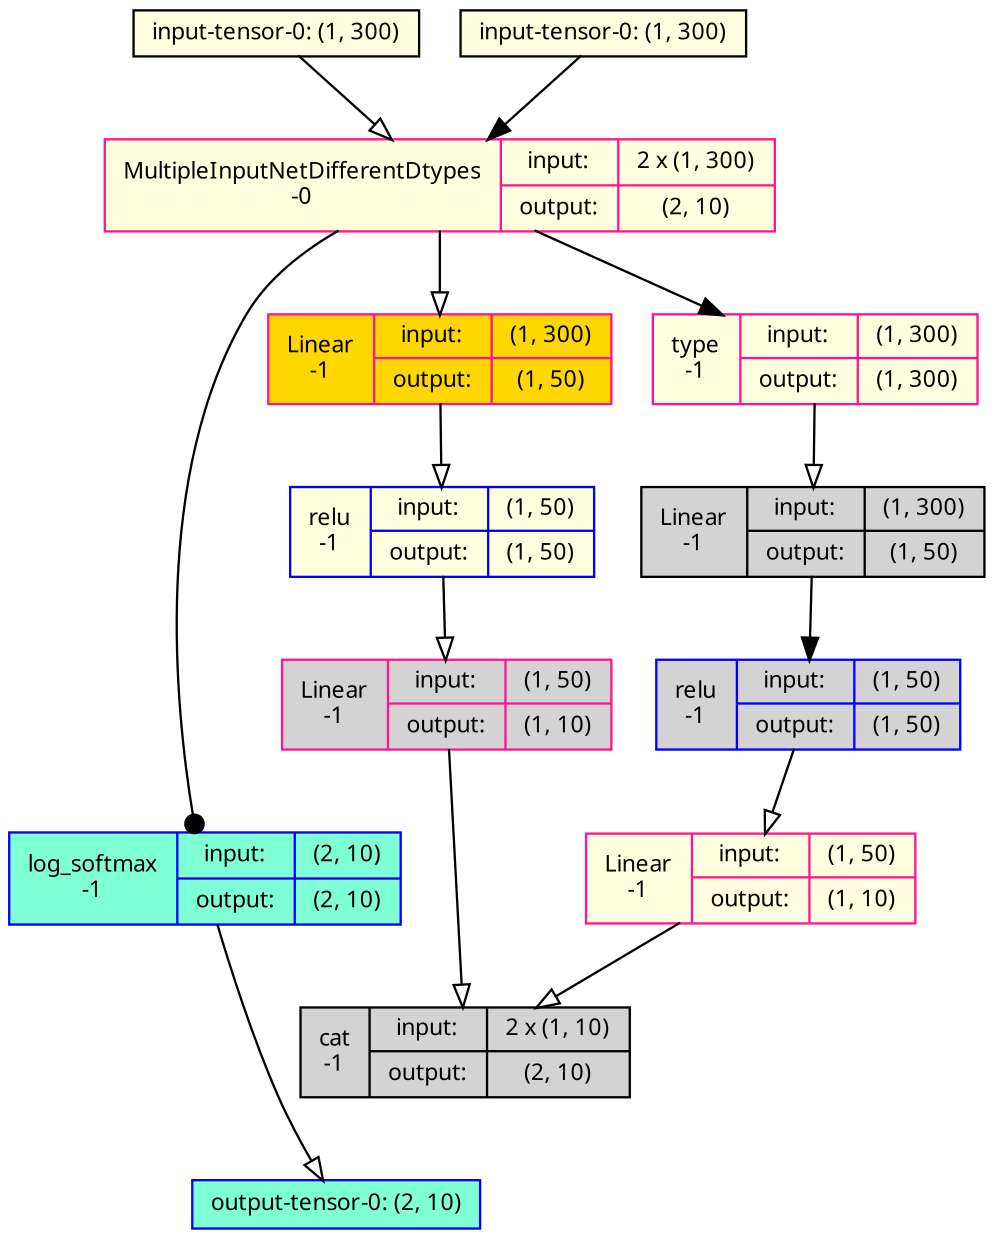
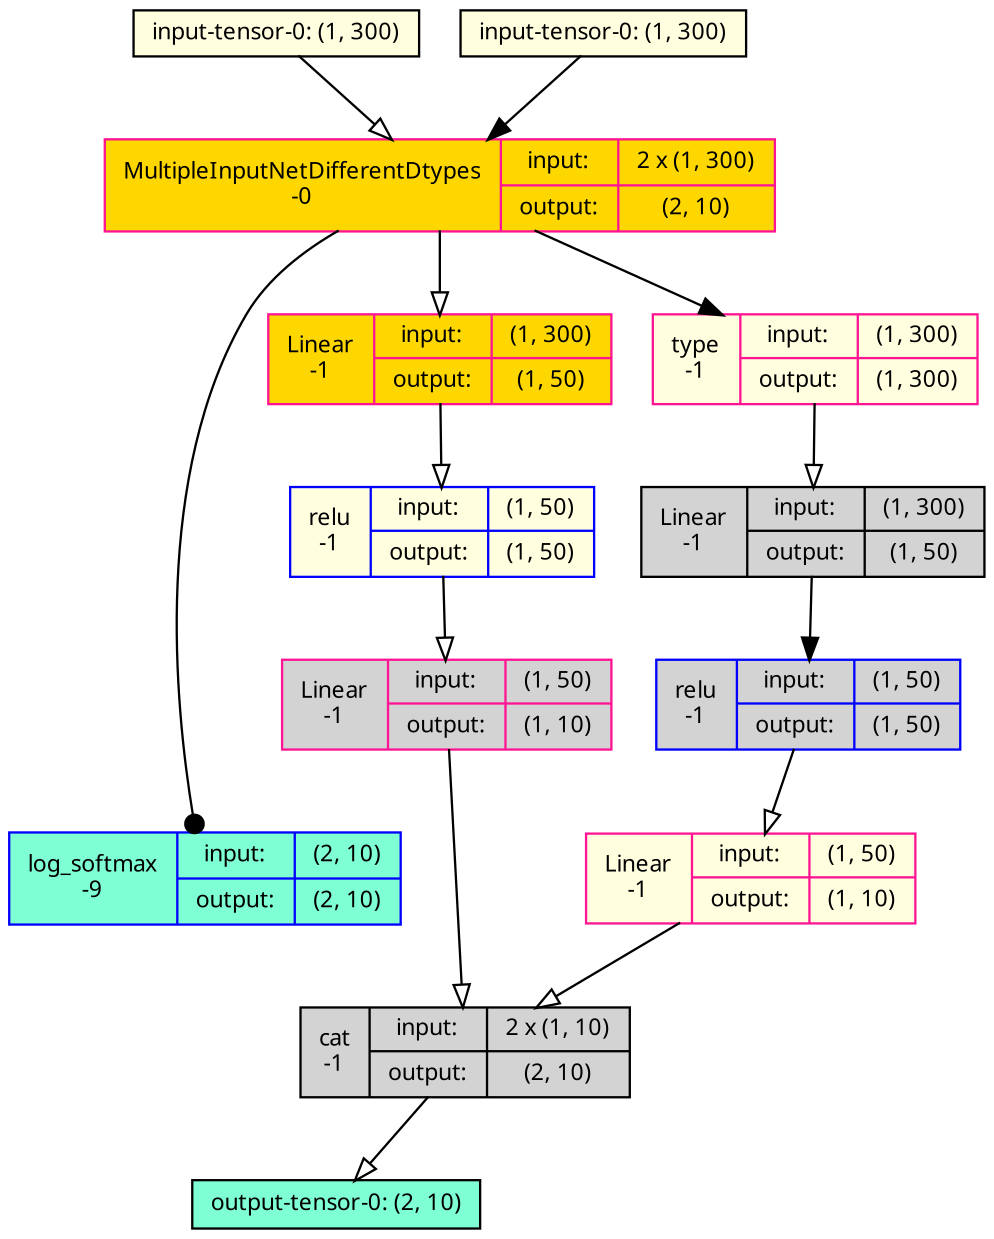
(440, 185) -> (440, 185)
(93, 890) -> (93, 890)
(258, 1045) -> (399, 1130)
(336, 1204) -> (336, 1204)
